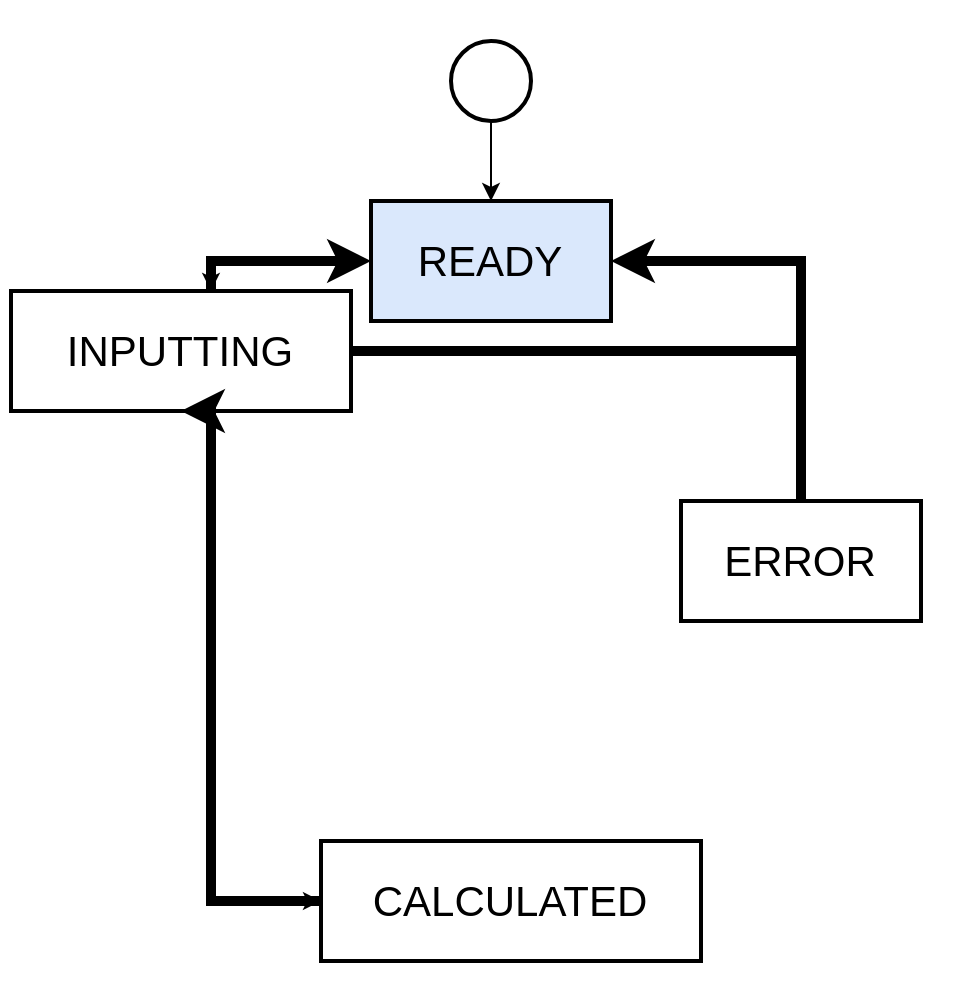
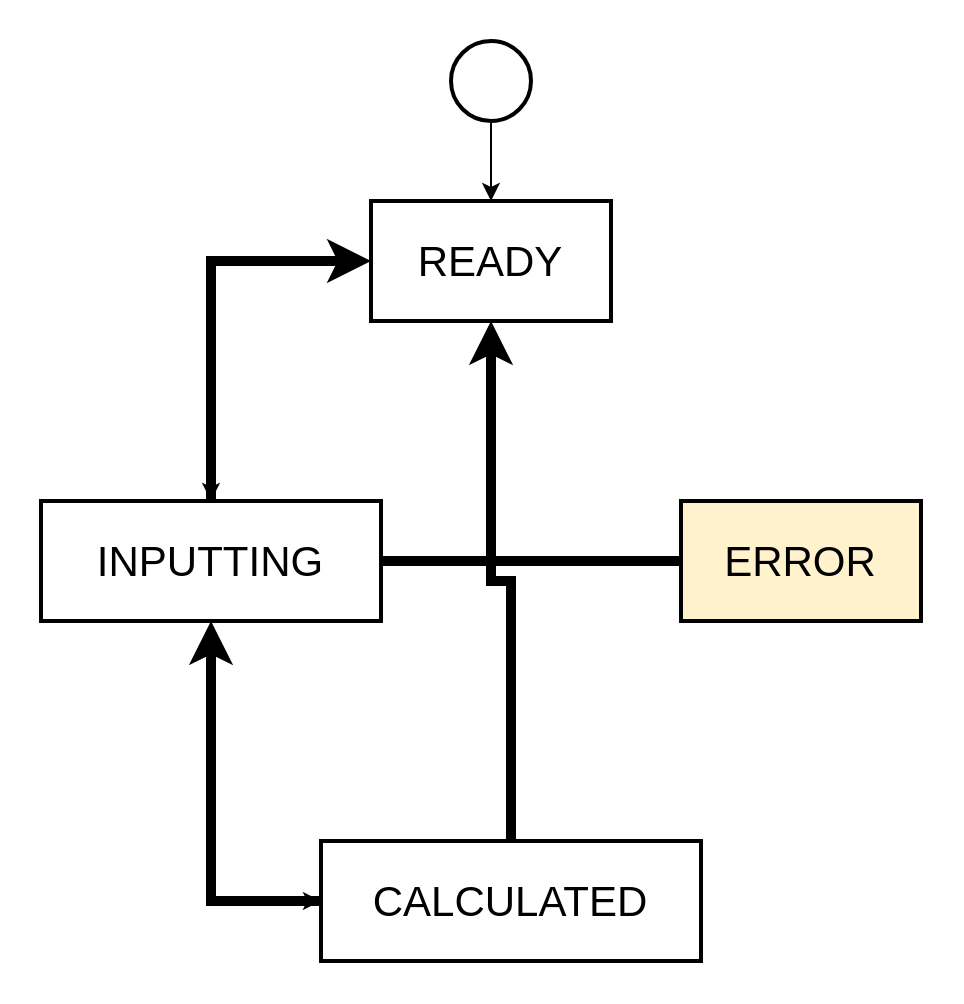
(491, 261) -> (491, 261)
(764, 261) -> none
(181, 351) -> (211, 561)
(801, 561) -> (801, 561)
none -> (511, 588)
